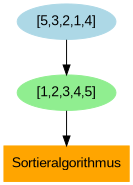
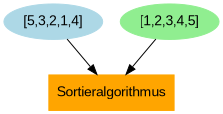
(67, 52) -> (79, 53)
